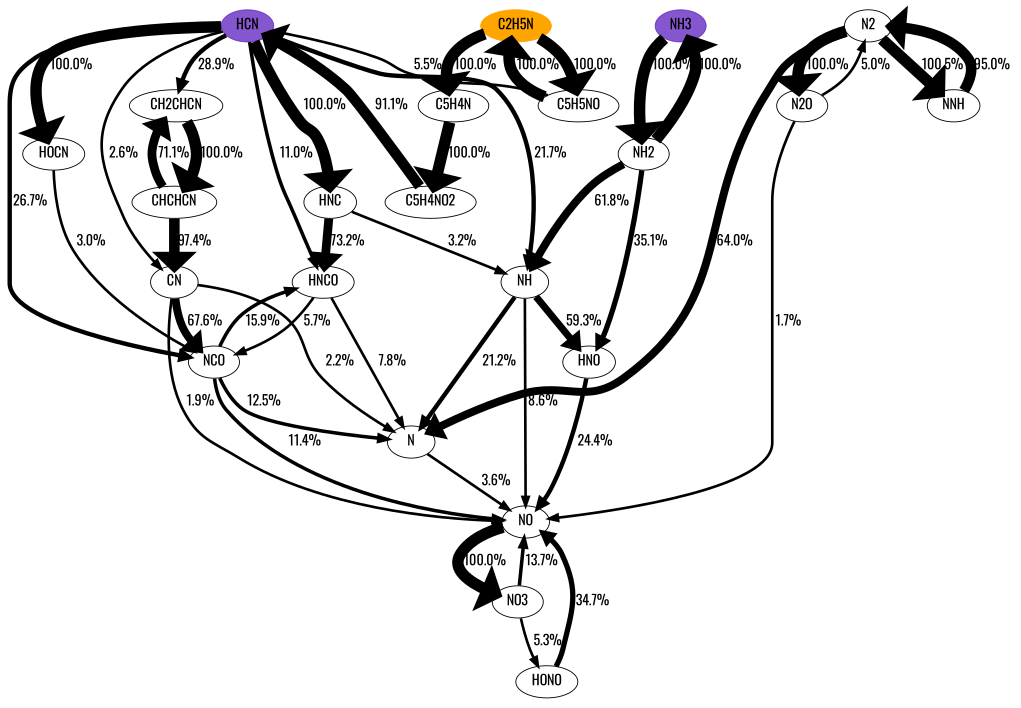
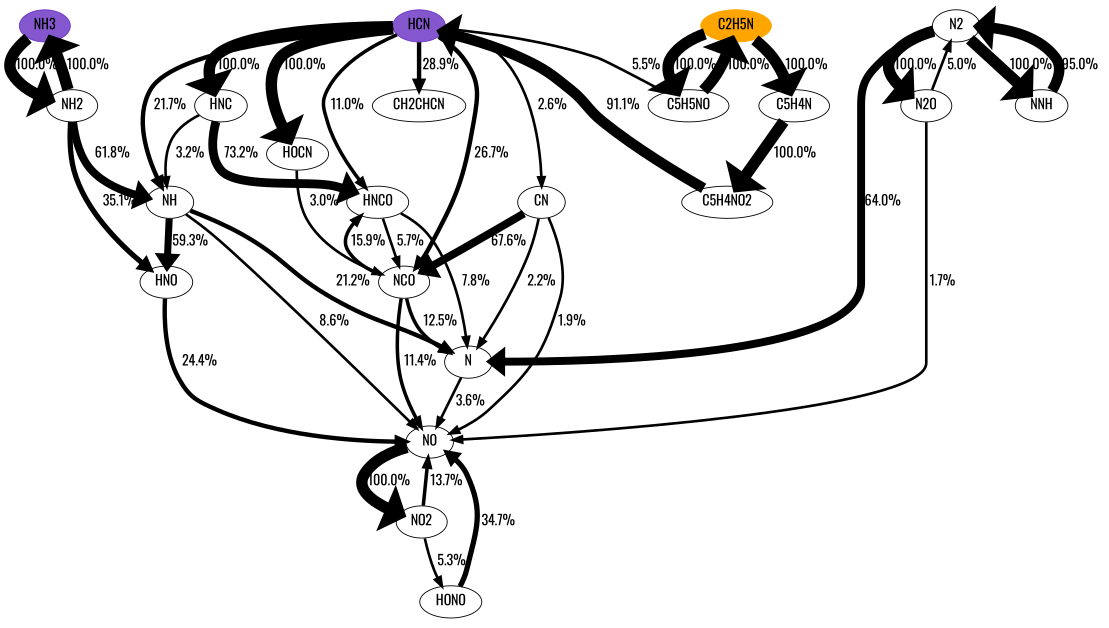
(941, 66) -> (1029, 66)
(174, 202) -> none
(518, 602) -> (422, 522)
